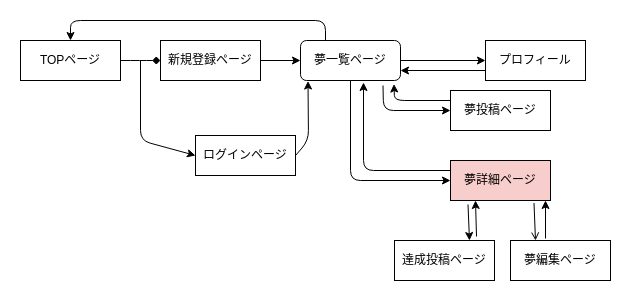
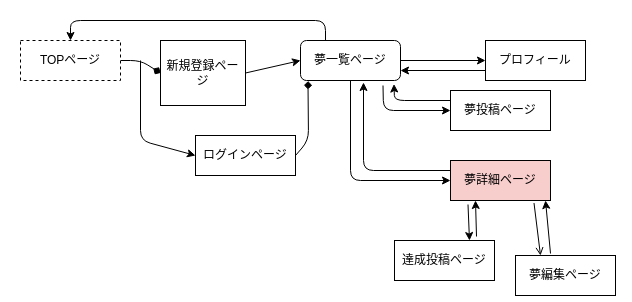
(71, 61) -> (71, 61)
(211, 61) -> (203, 73)
(308, 89) -> (308, 90)
(561, 261) -> (566, 276)
